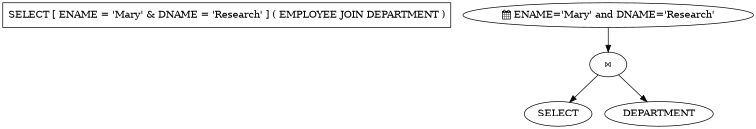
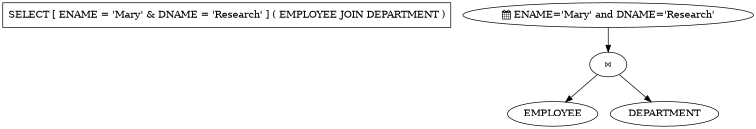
(558, 114) -> (553, 114)
